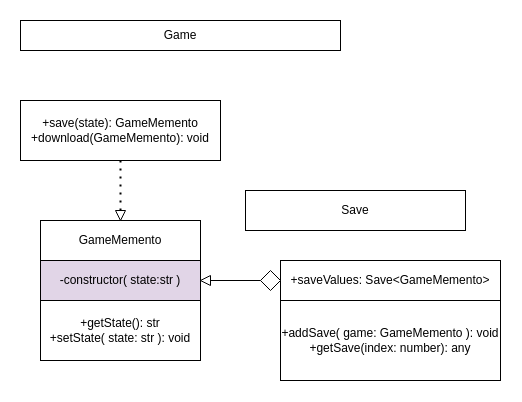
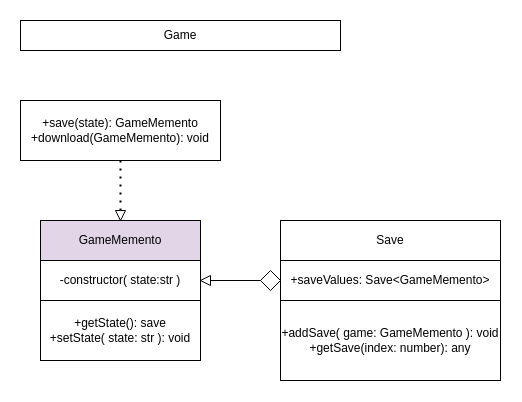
(356, 211) -> (391, 241)
(121, 241) -> (121, 241)
(121, 281) -> (121, 281)
(121, 331) -> (121, 331)
